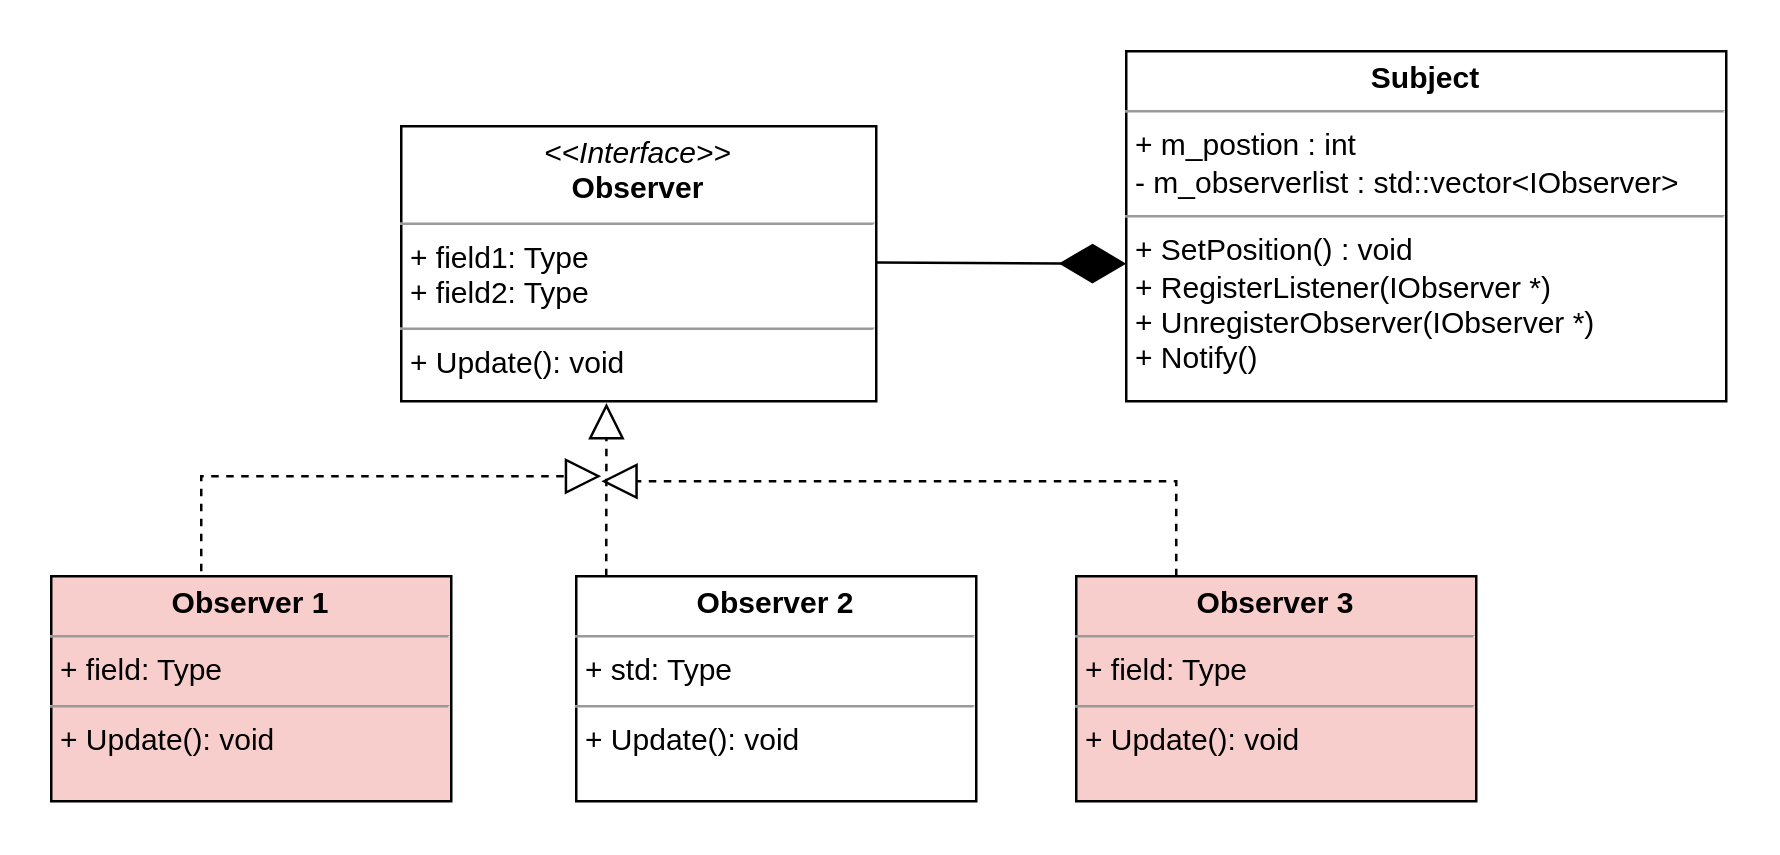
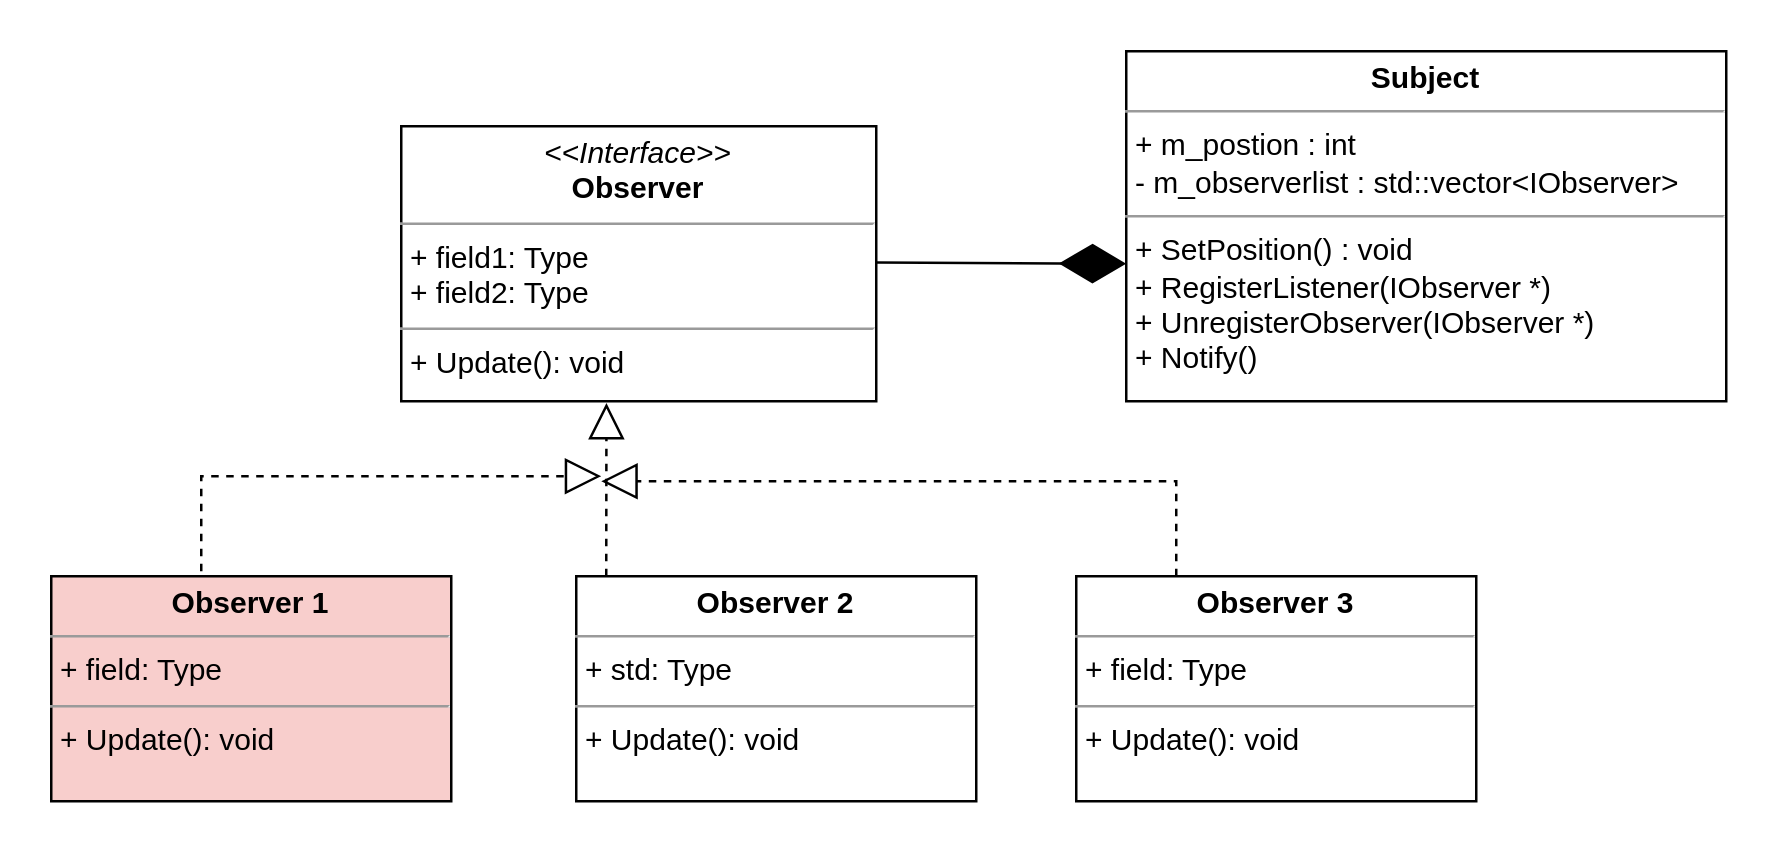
(1276, 689) -> (1276, 689)
